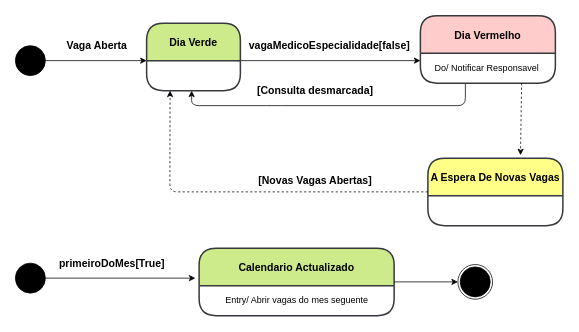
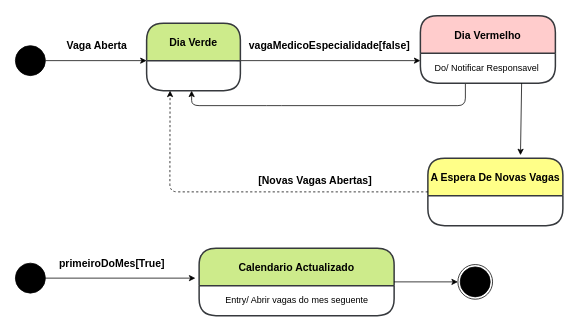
(315, 90) -> none
(521, 117) -> (521, 117)
